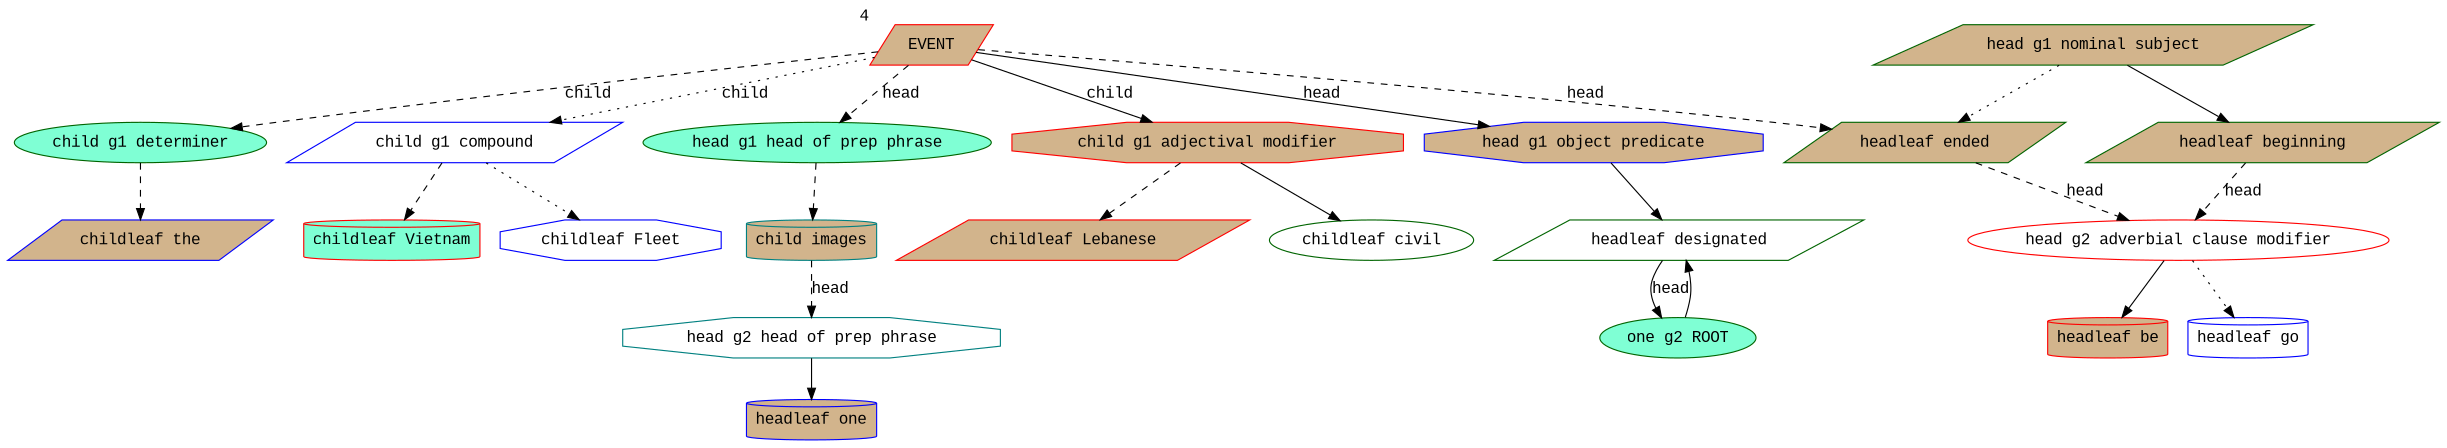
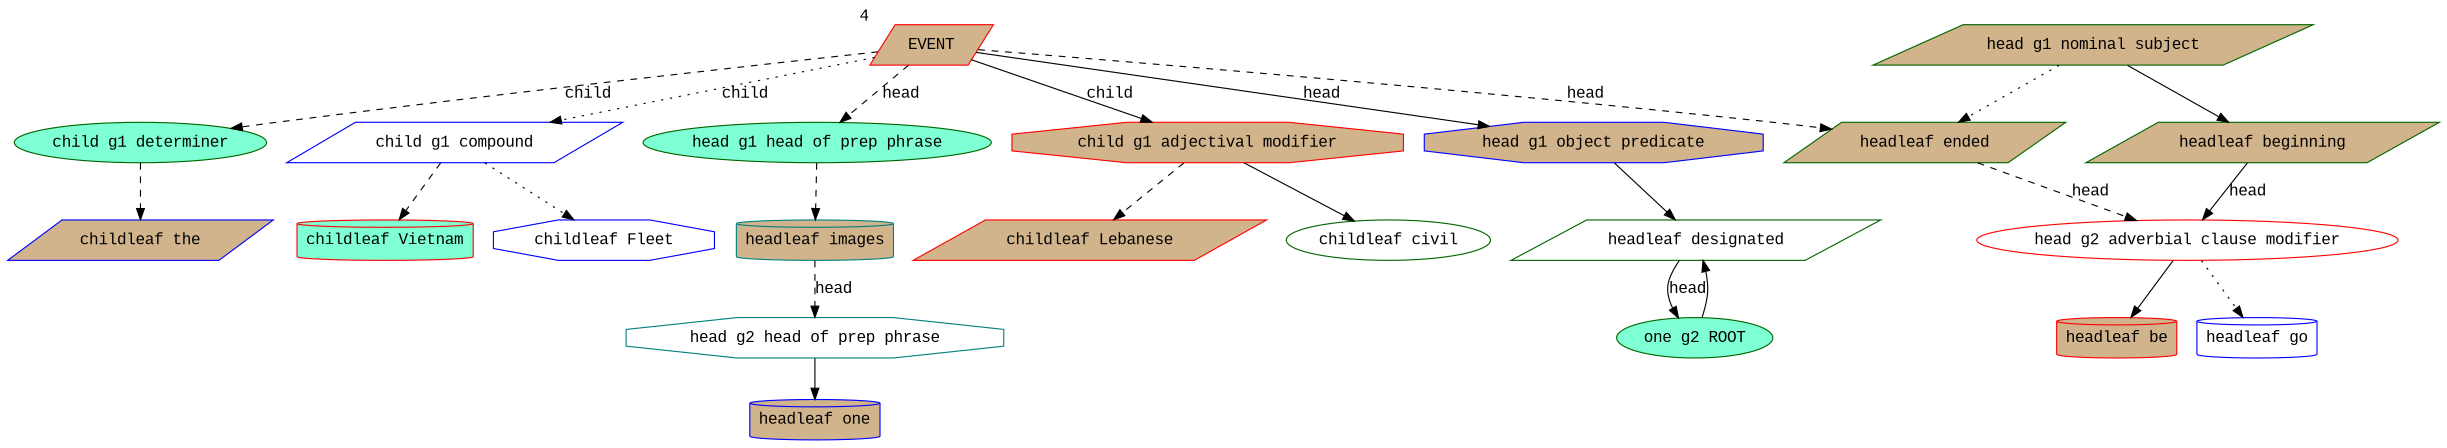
(2224, 187) -> (2229, 187)
(812, 240) -> (815, 240)
